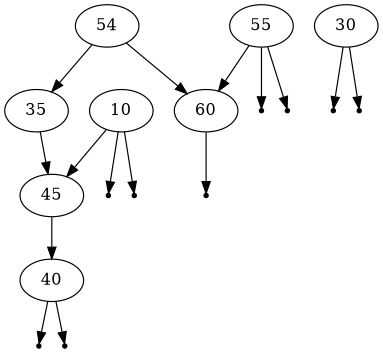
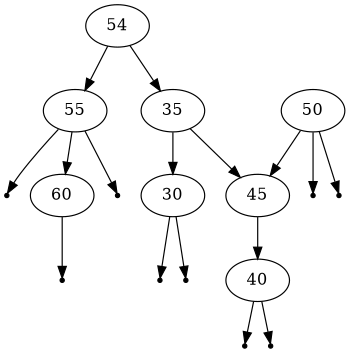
(152, 65) -> (99, 63)
(121, 111) -> (313, 111)
none -> (173, 147)
